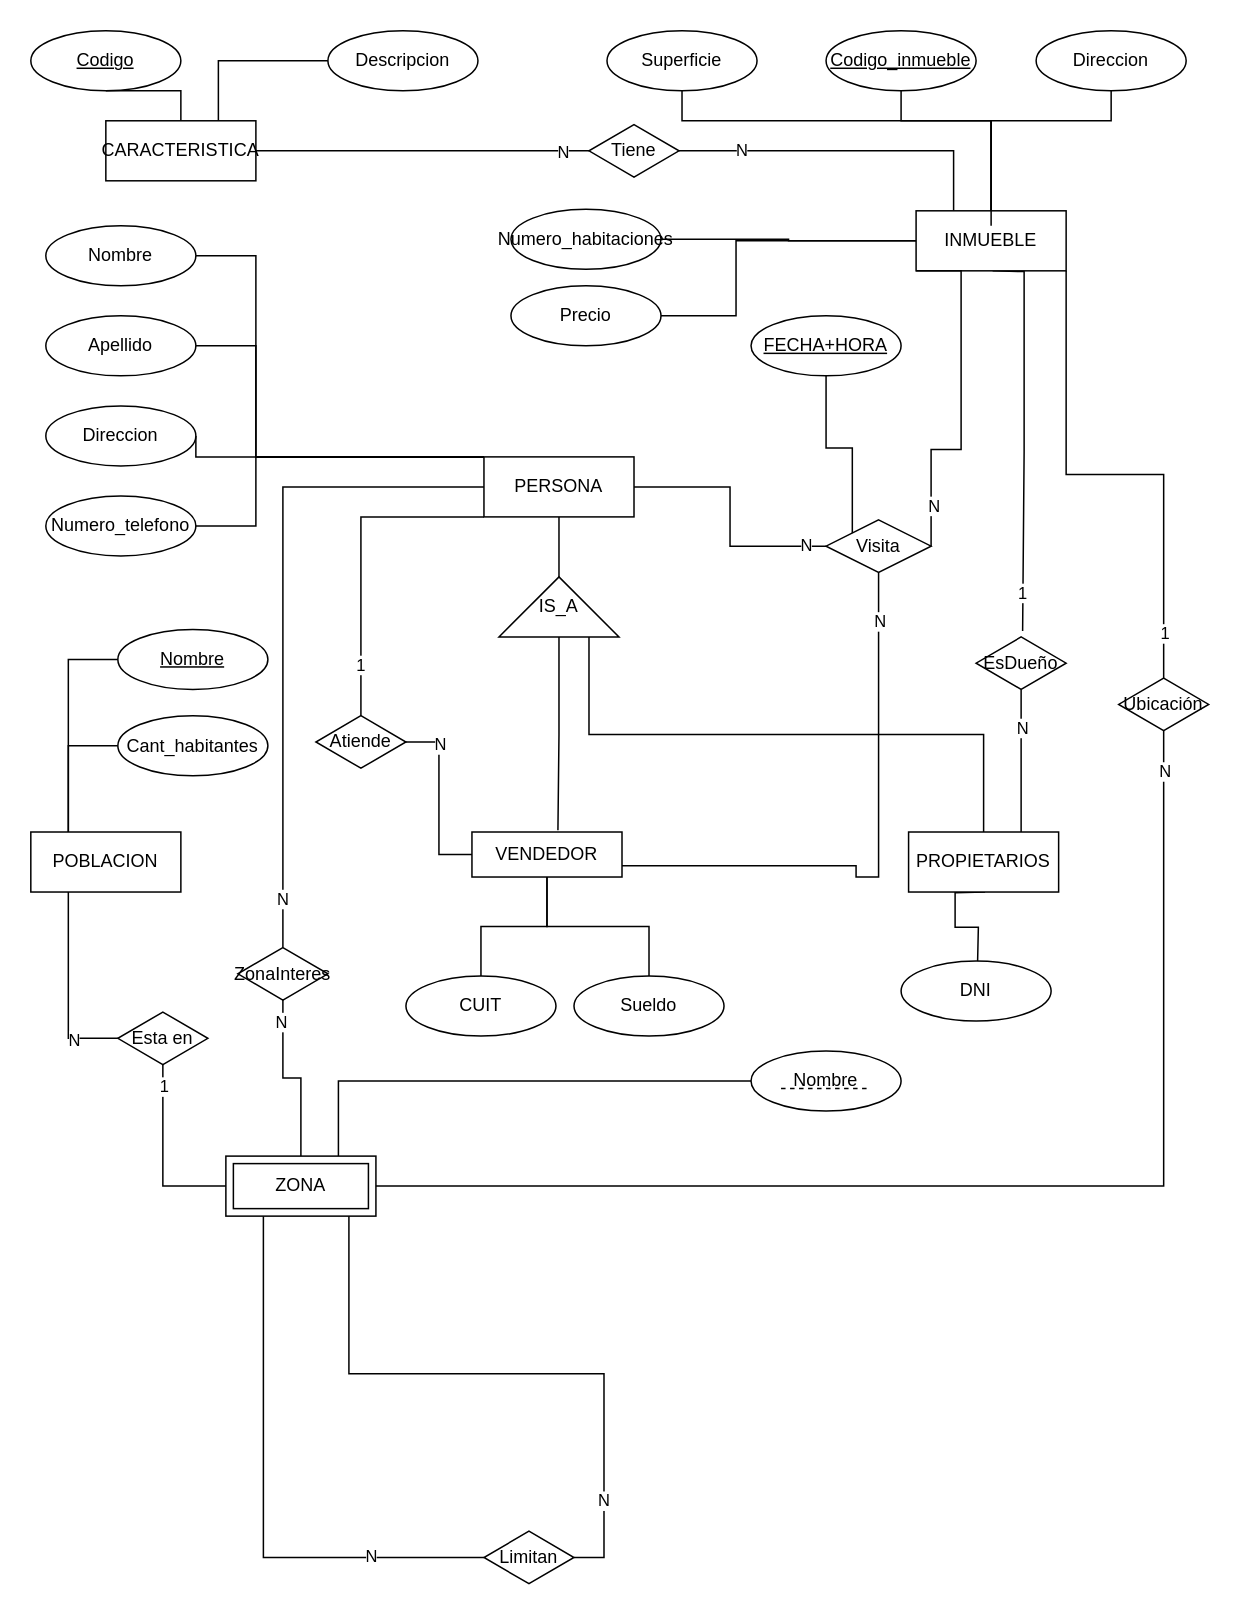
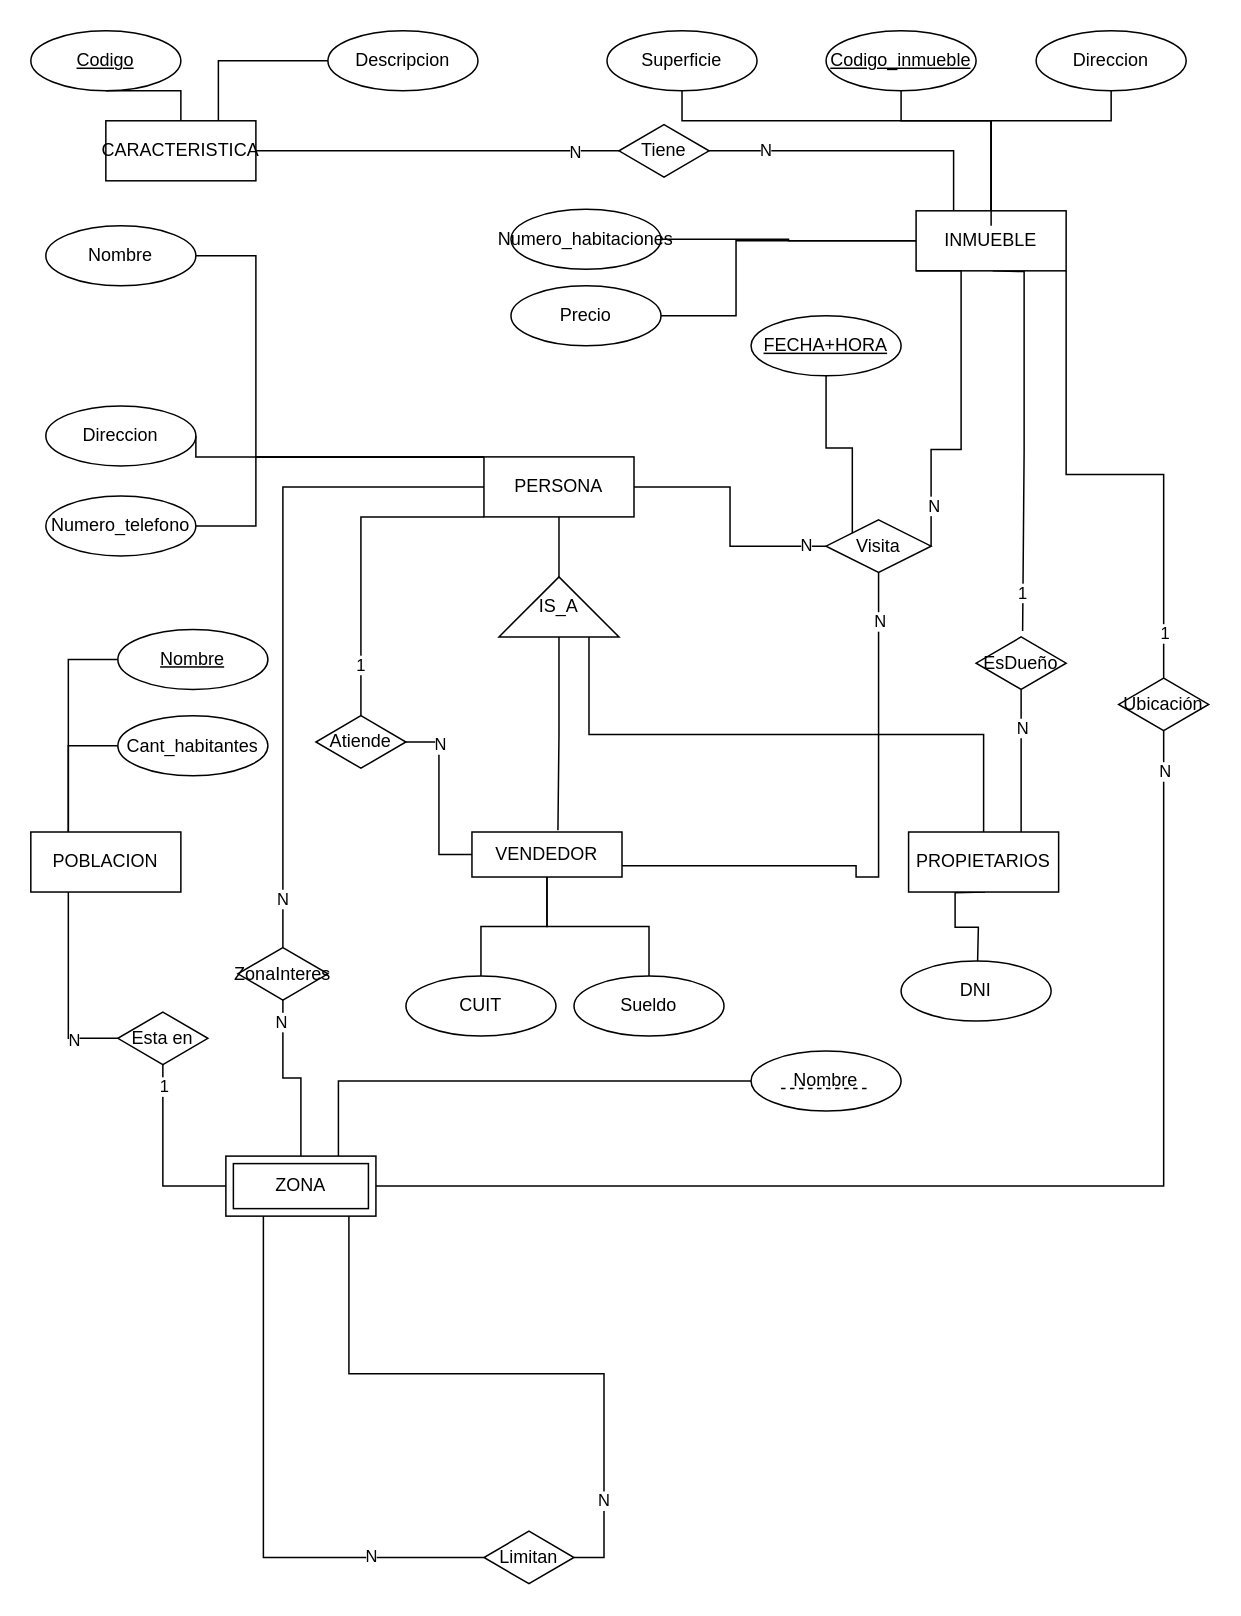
(634, 151) -> (664, 151)
(121, 346) -> none
(224, 346) -> none
